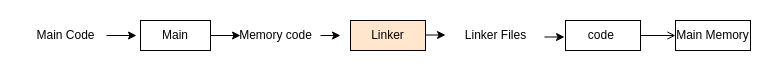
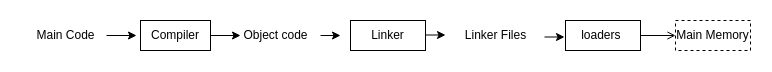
(176, 36) -> (176, 36)
(276, 36) -> (276, 36)
(388, 36) -> (388, 36)
(603, 36) -> (603, 36)
(713, 36) -> (713, 36)
